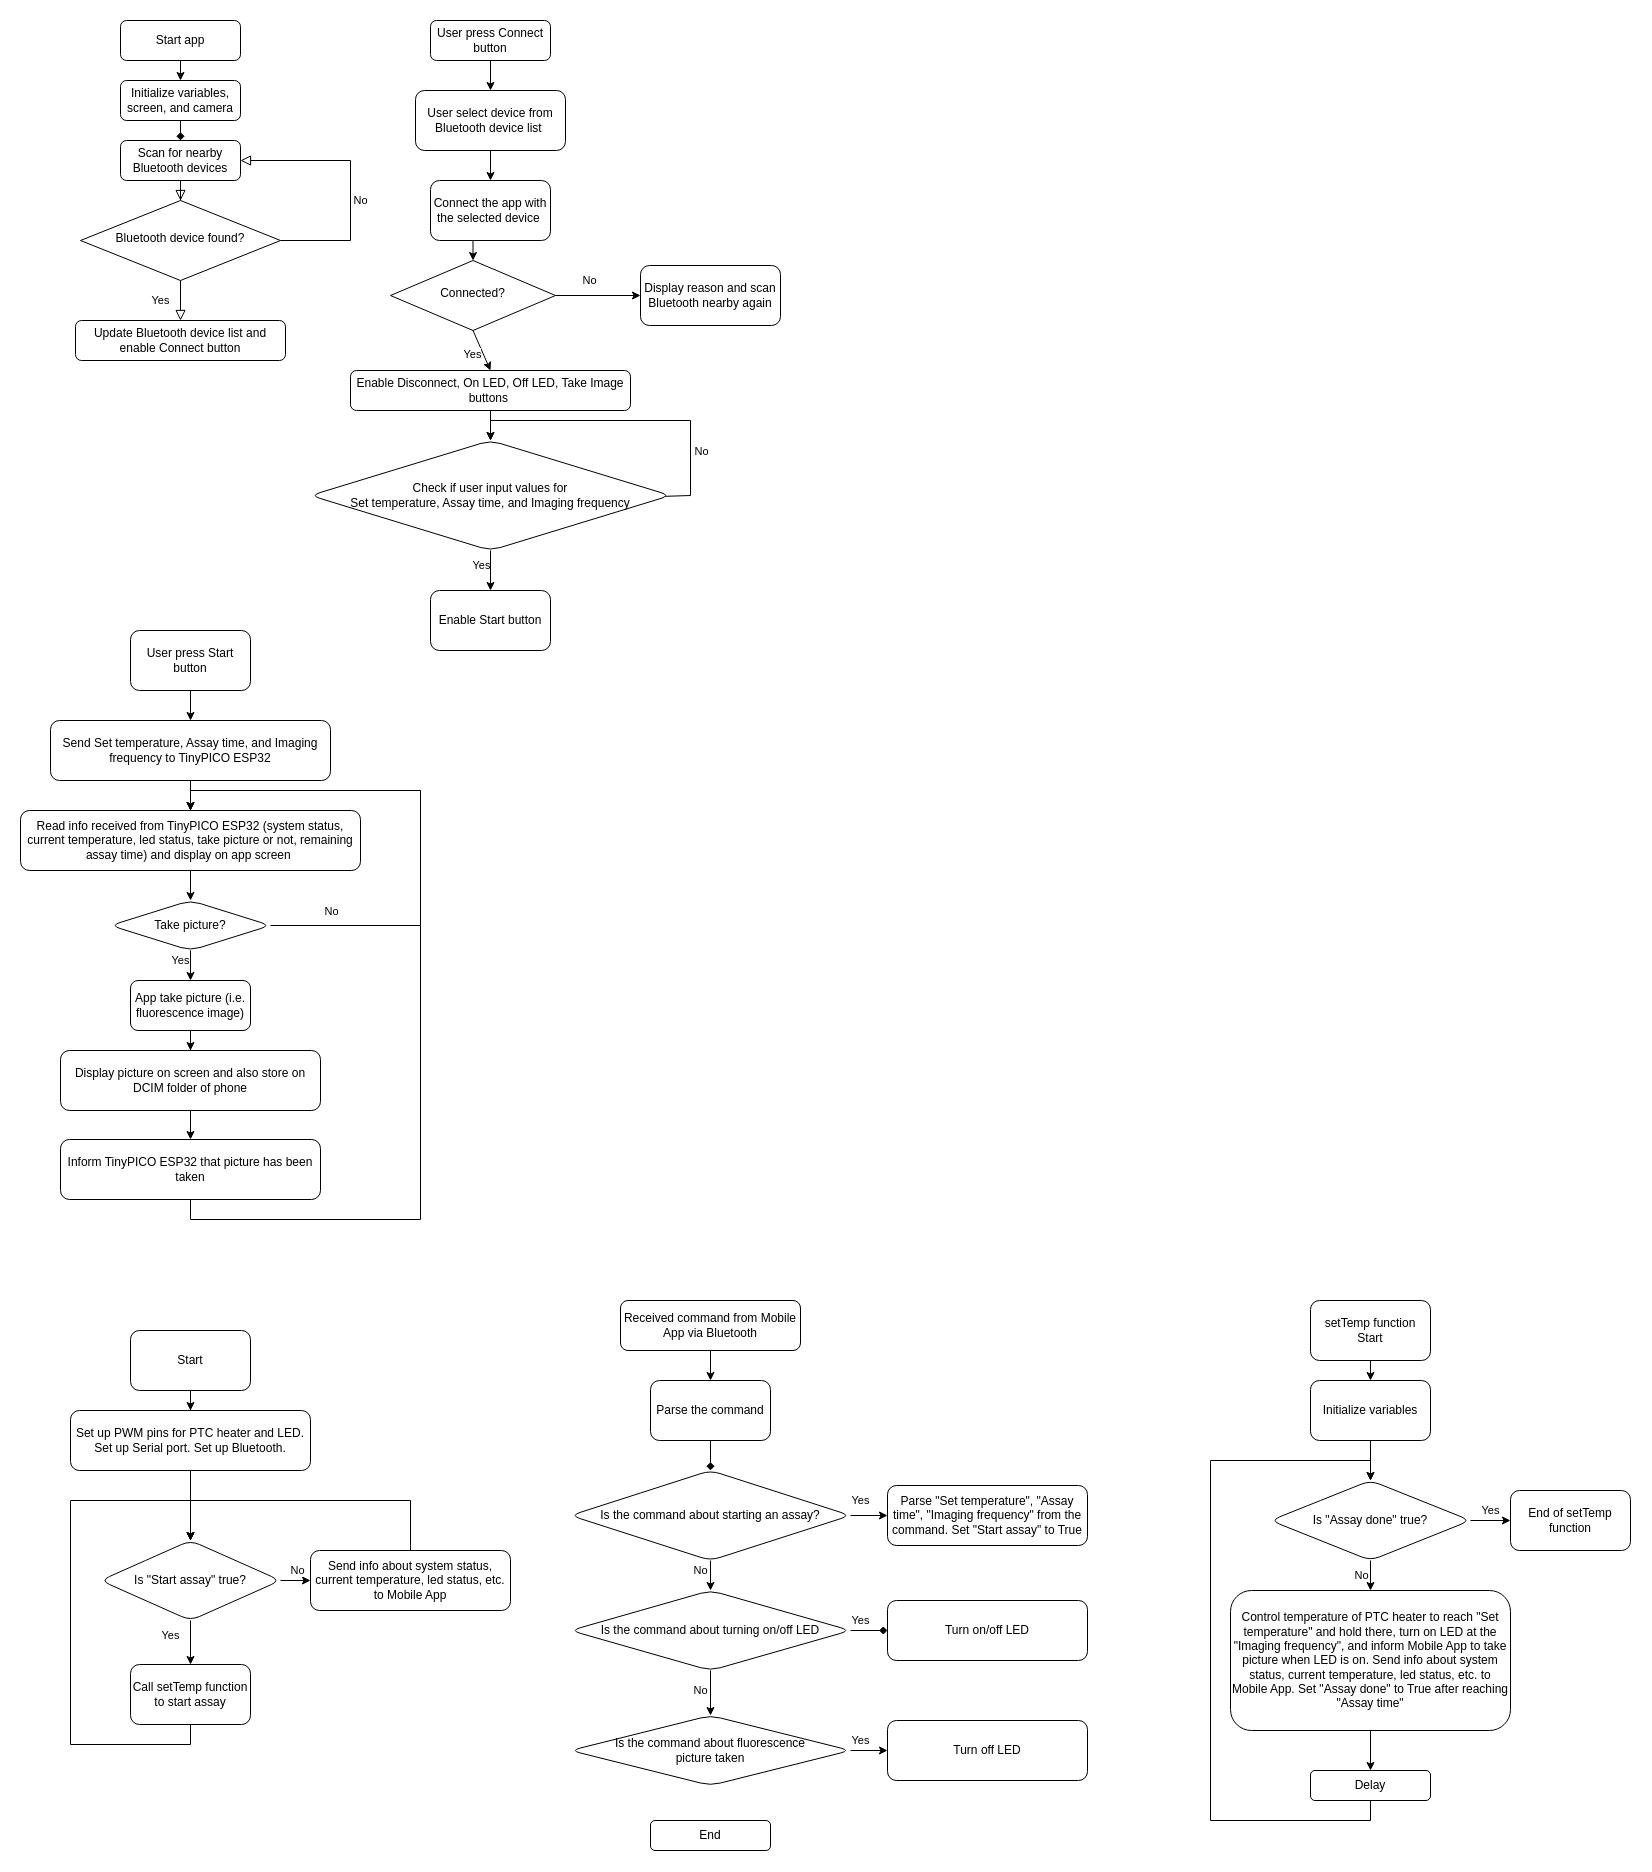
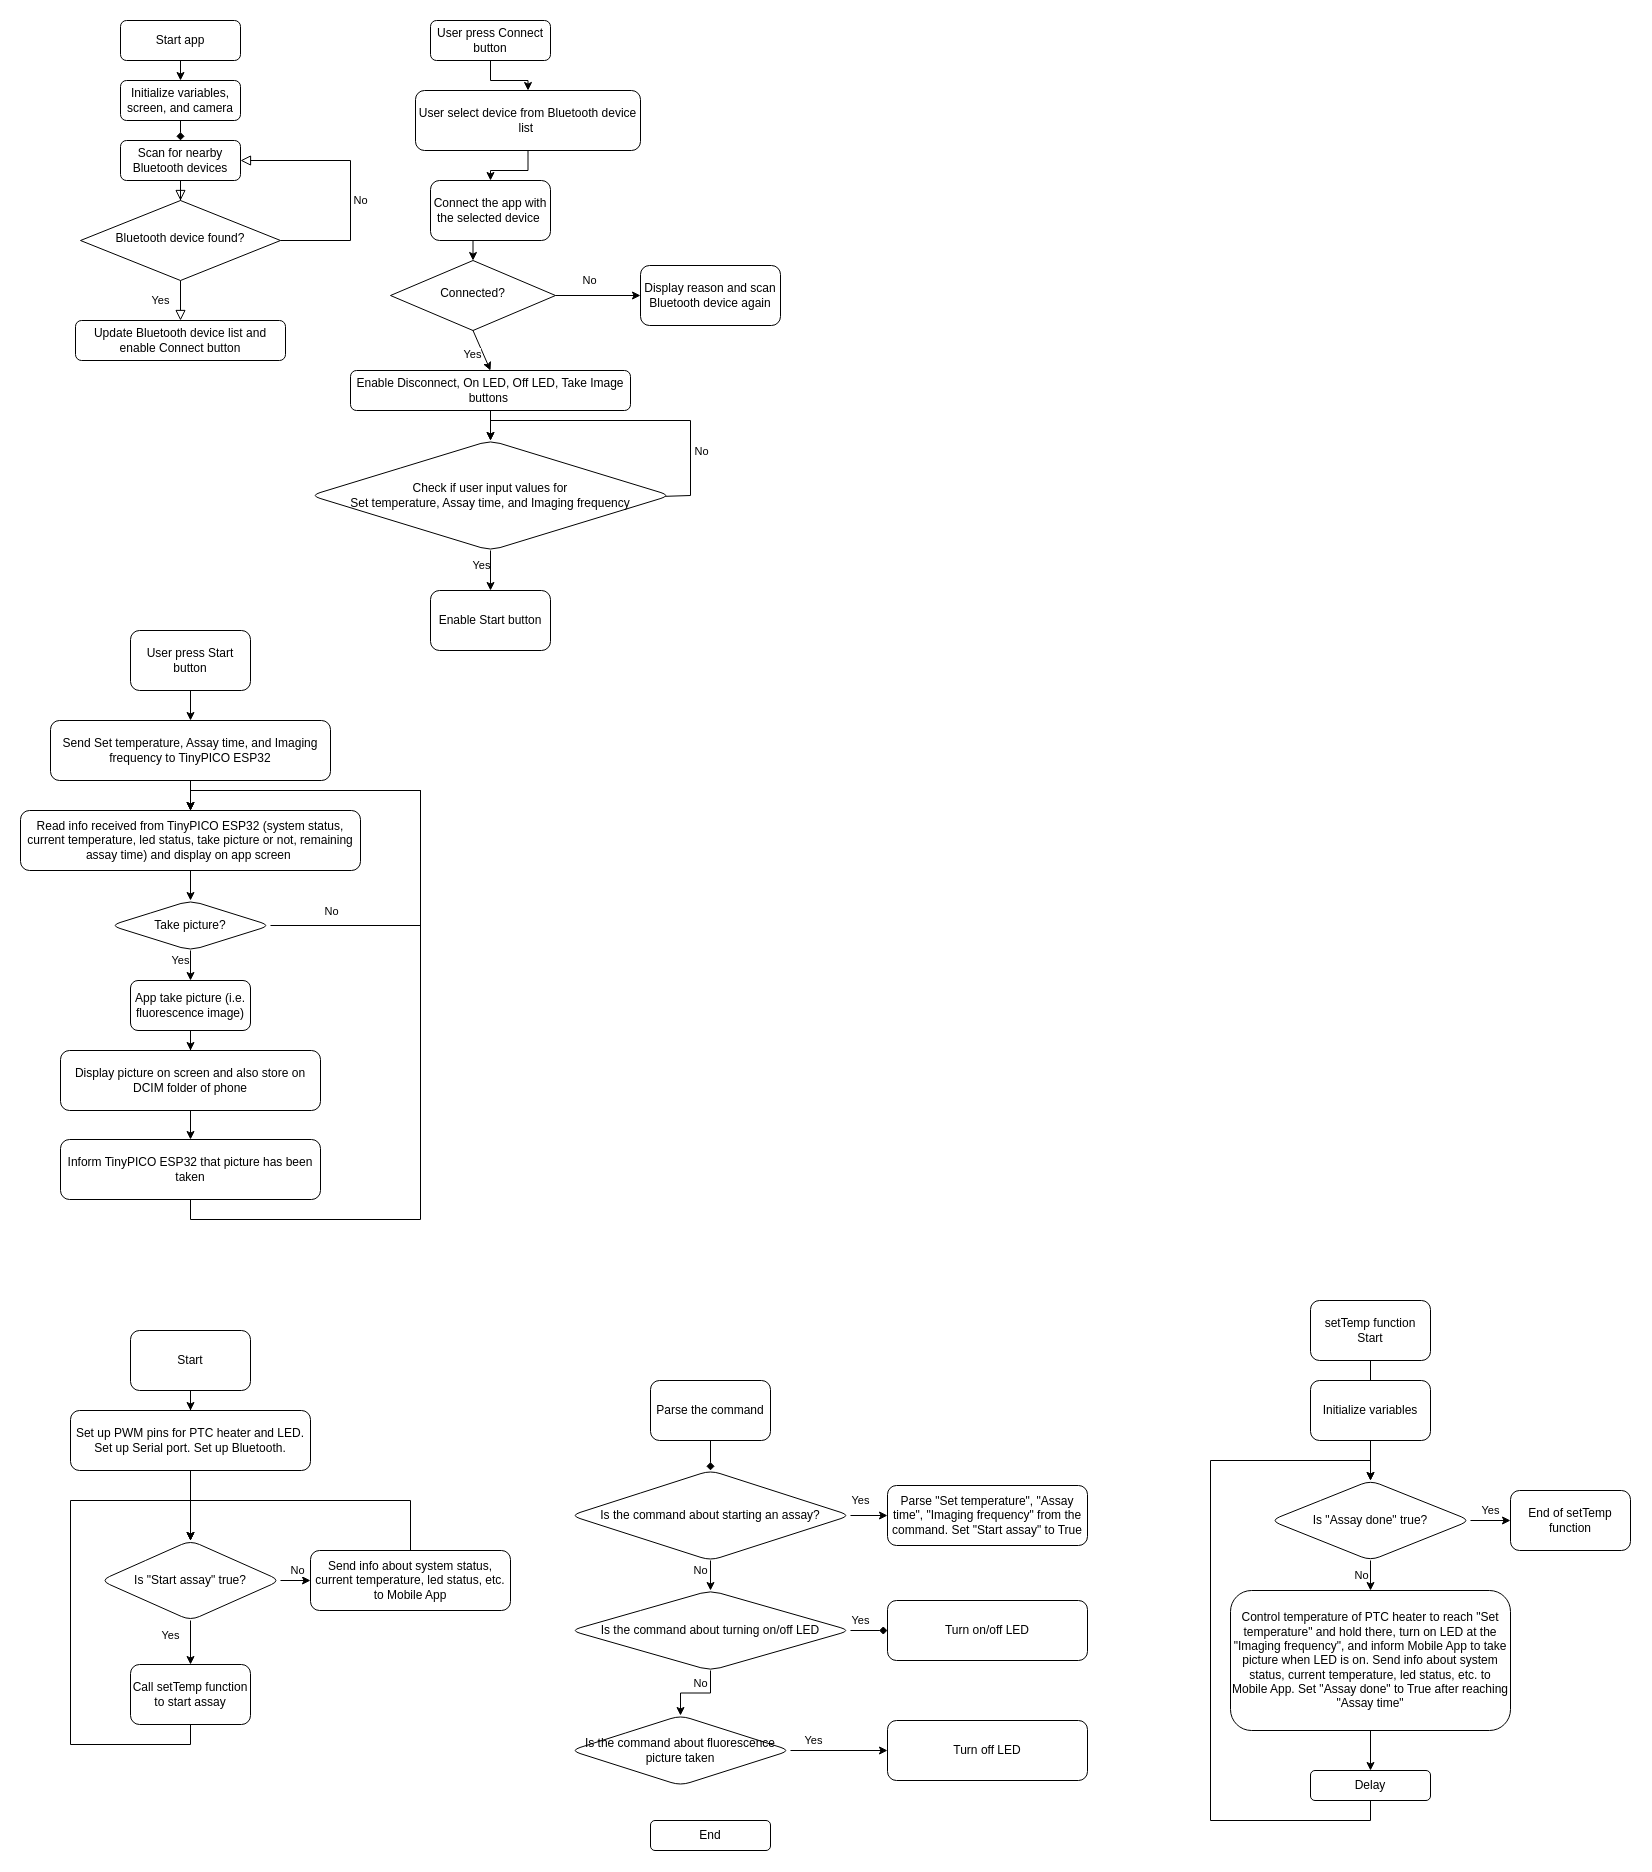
(491, 121) -> (528, 121)
(711, 296) -> (711, 296)
(711, 1326) -> none
(711, 1370) -> none
(1371, 1372) -> (1371, 1375)
(711, 1751) -> (681, 1751)
